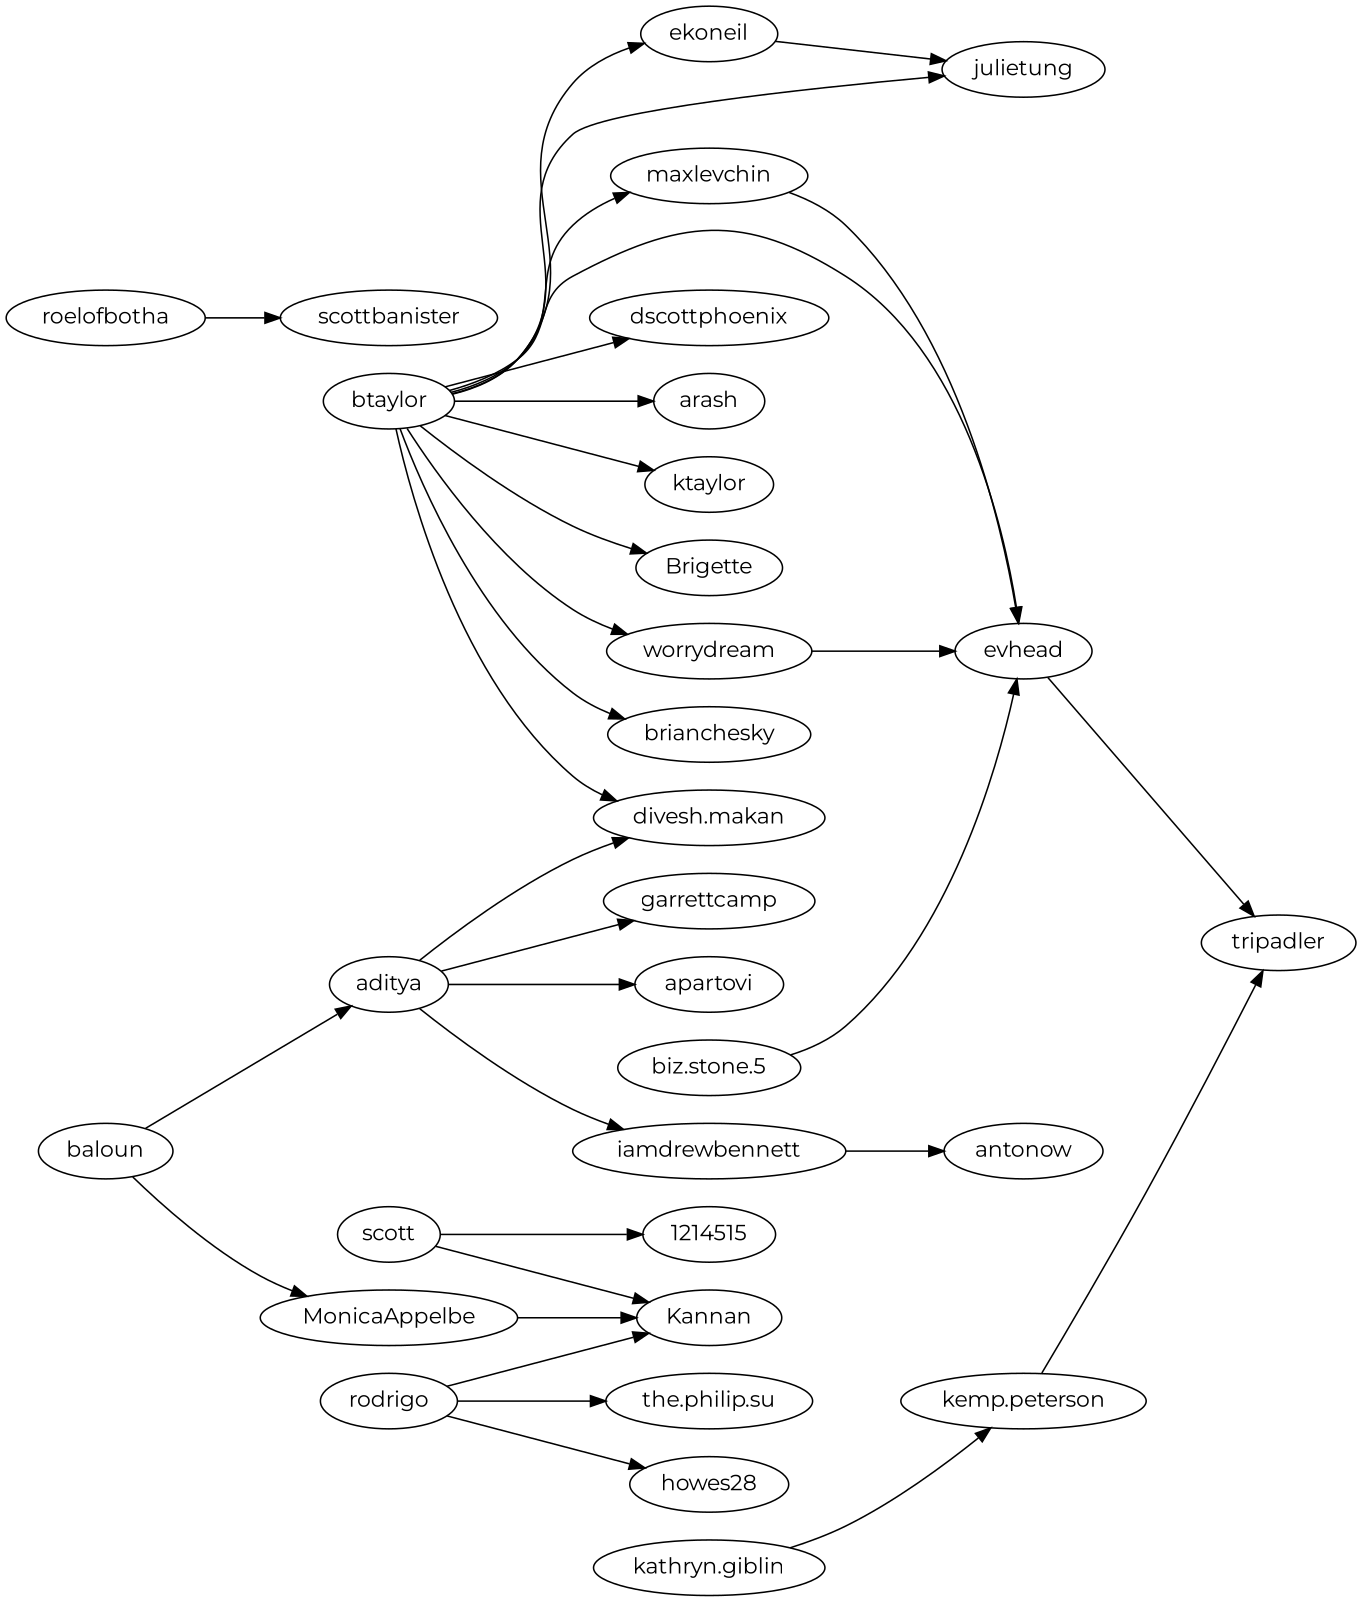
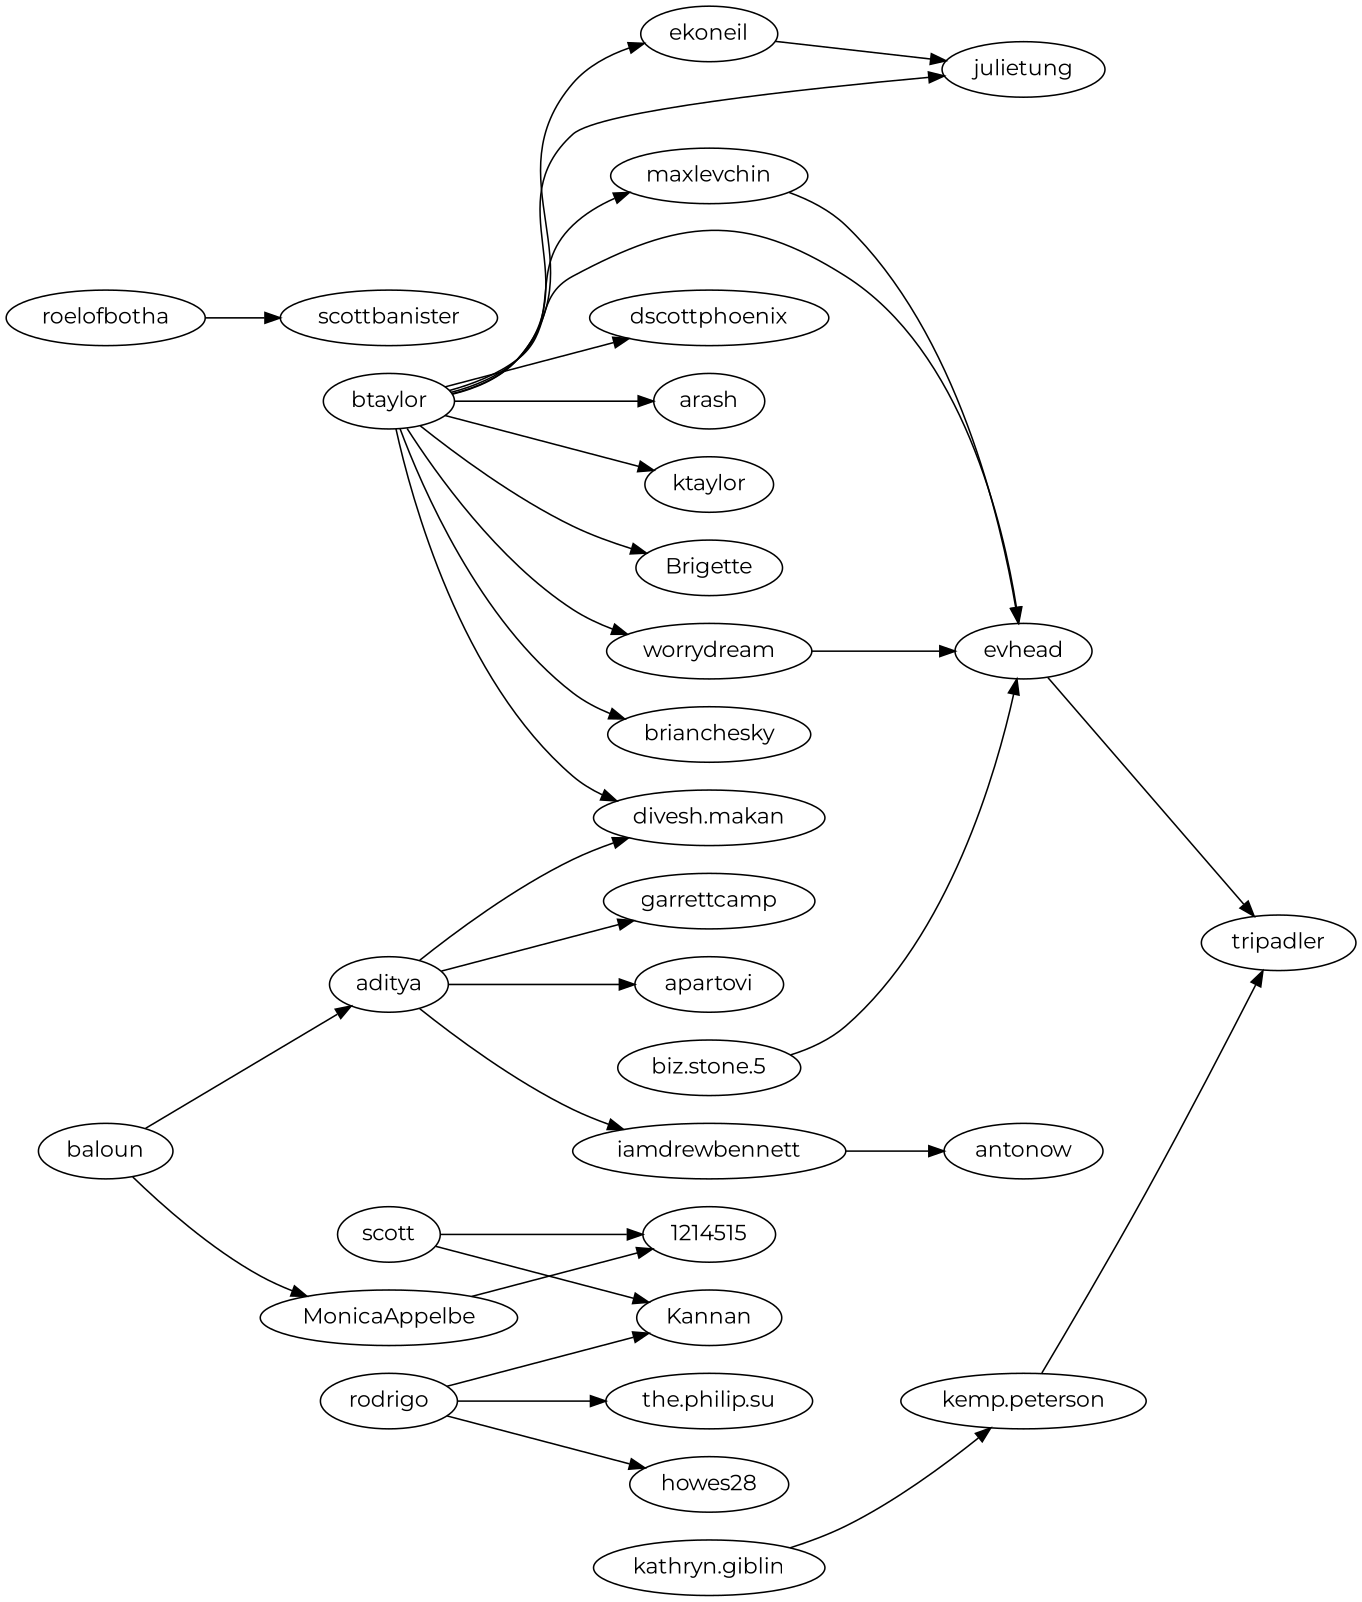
(569, 1318) -> (571, 1270)
